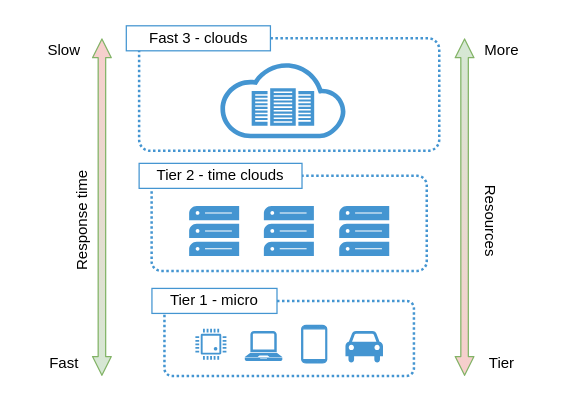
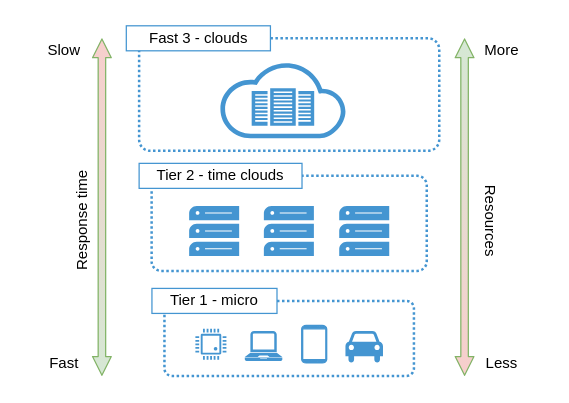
(502, 363) -> (502, 363)
